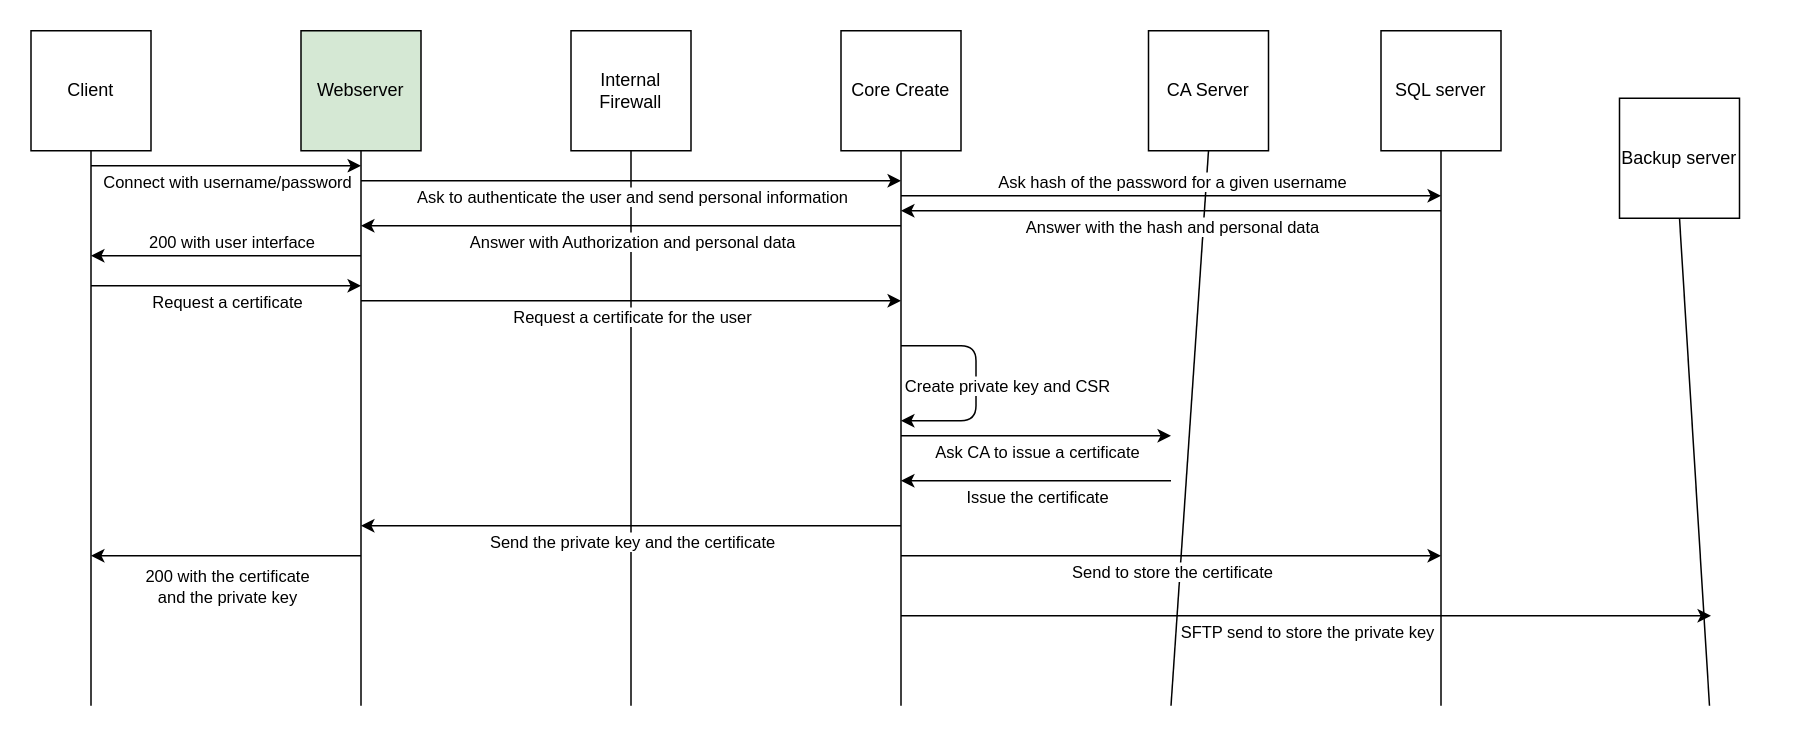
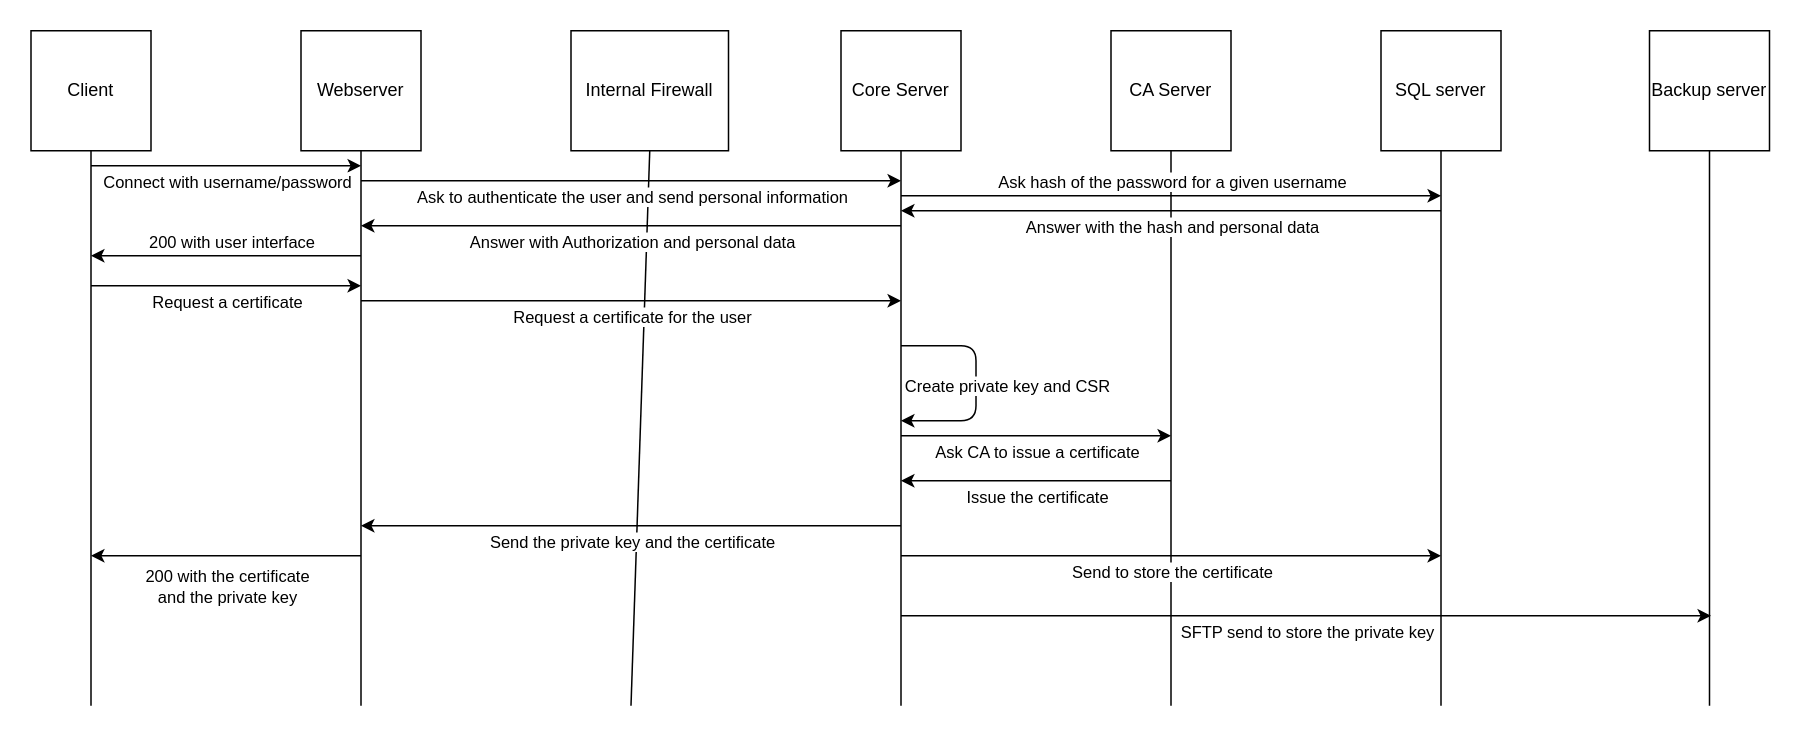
(361, 91) -> (361, 91)
(631, 91) -> (650, 91)
(901, 91) -> (901, 91)
(1208, 91) -> (1171, 91)
(1679, 158) -> (1709, 91)
